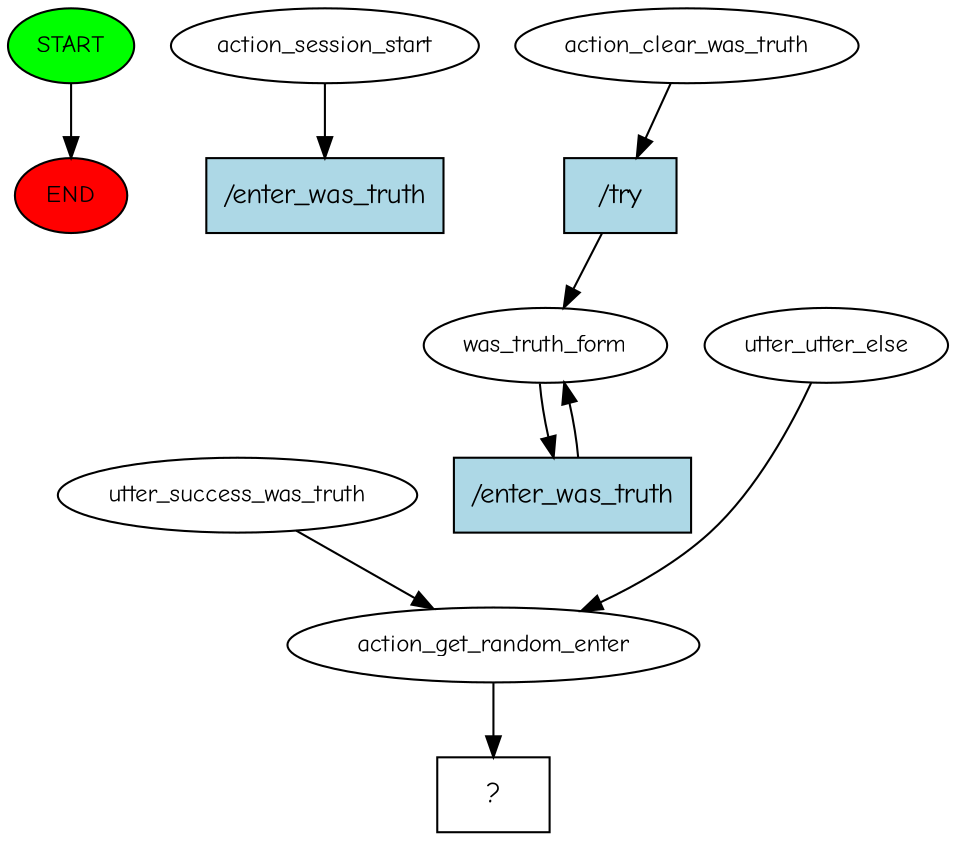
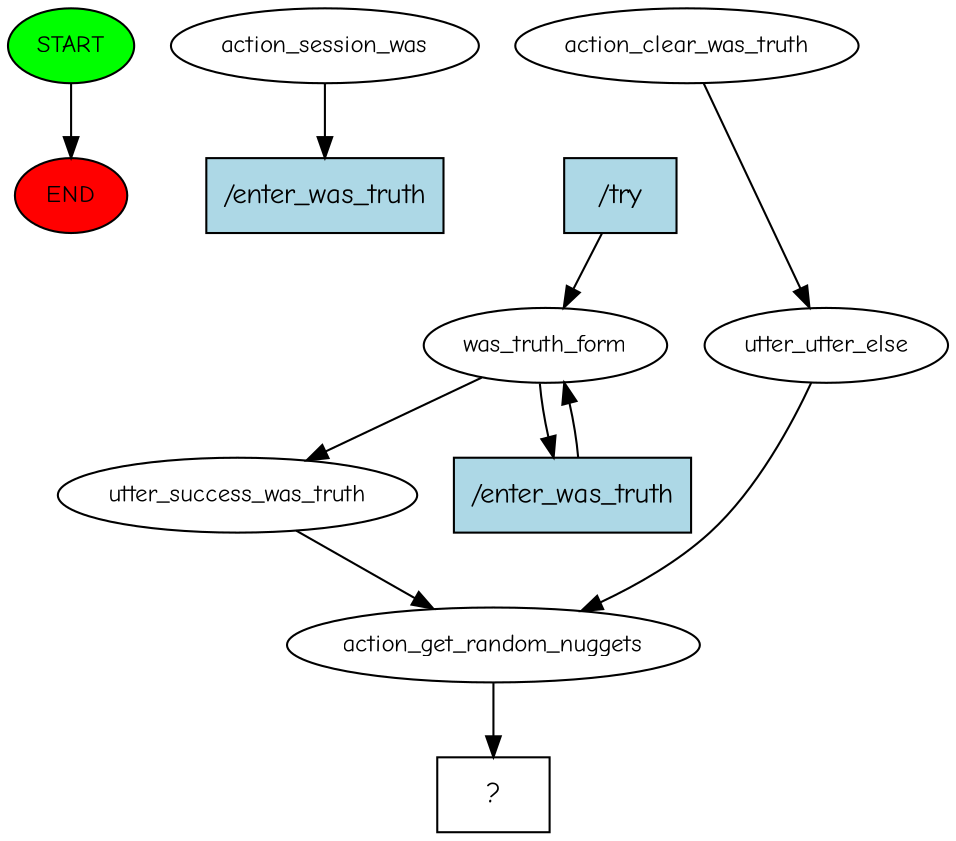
(325, 46) -> (325, 46)
(658, 111) -> (752, 186)
none -> (404, 414)
(493, 645) -> (493, 645)
